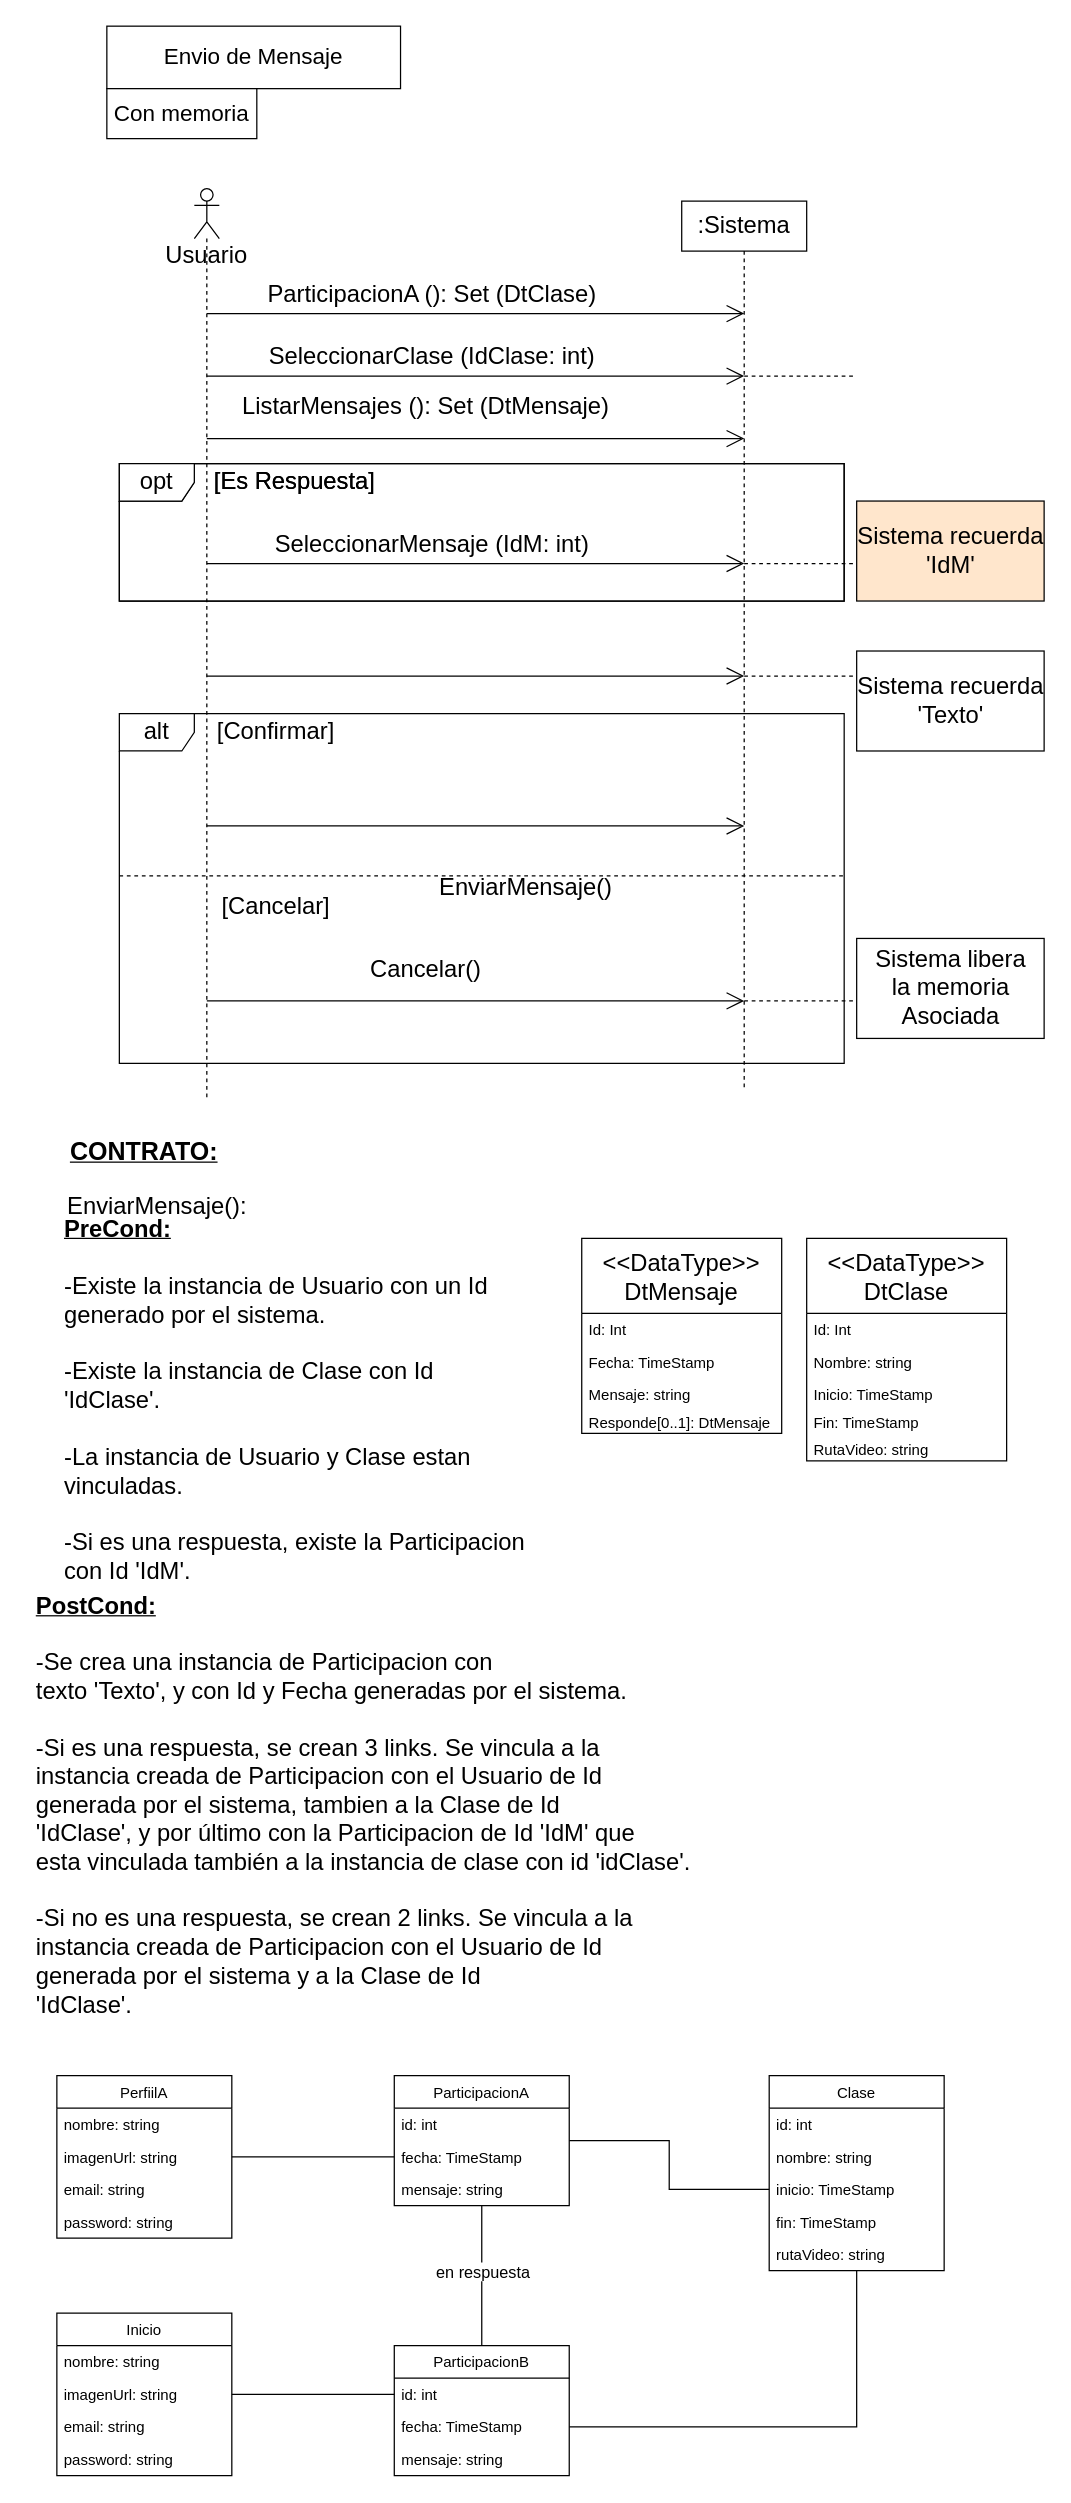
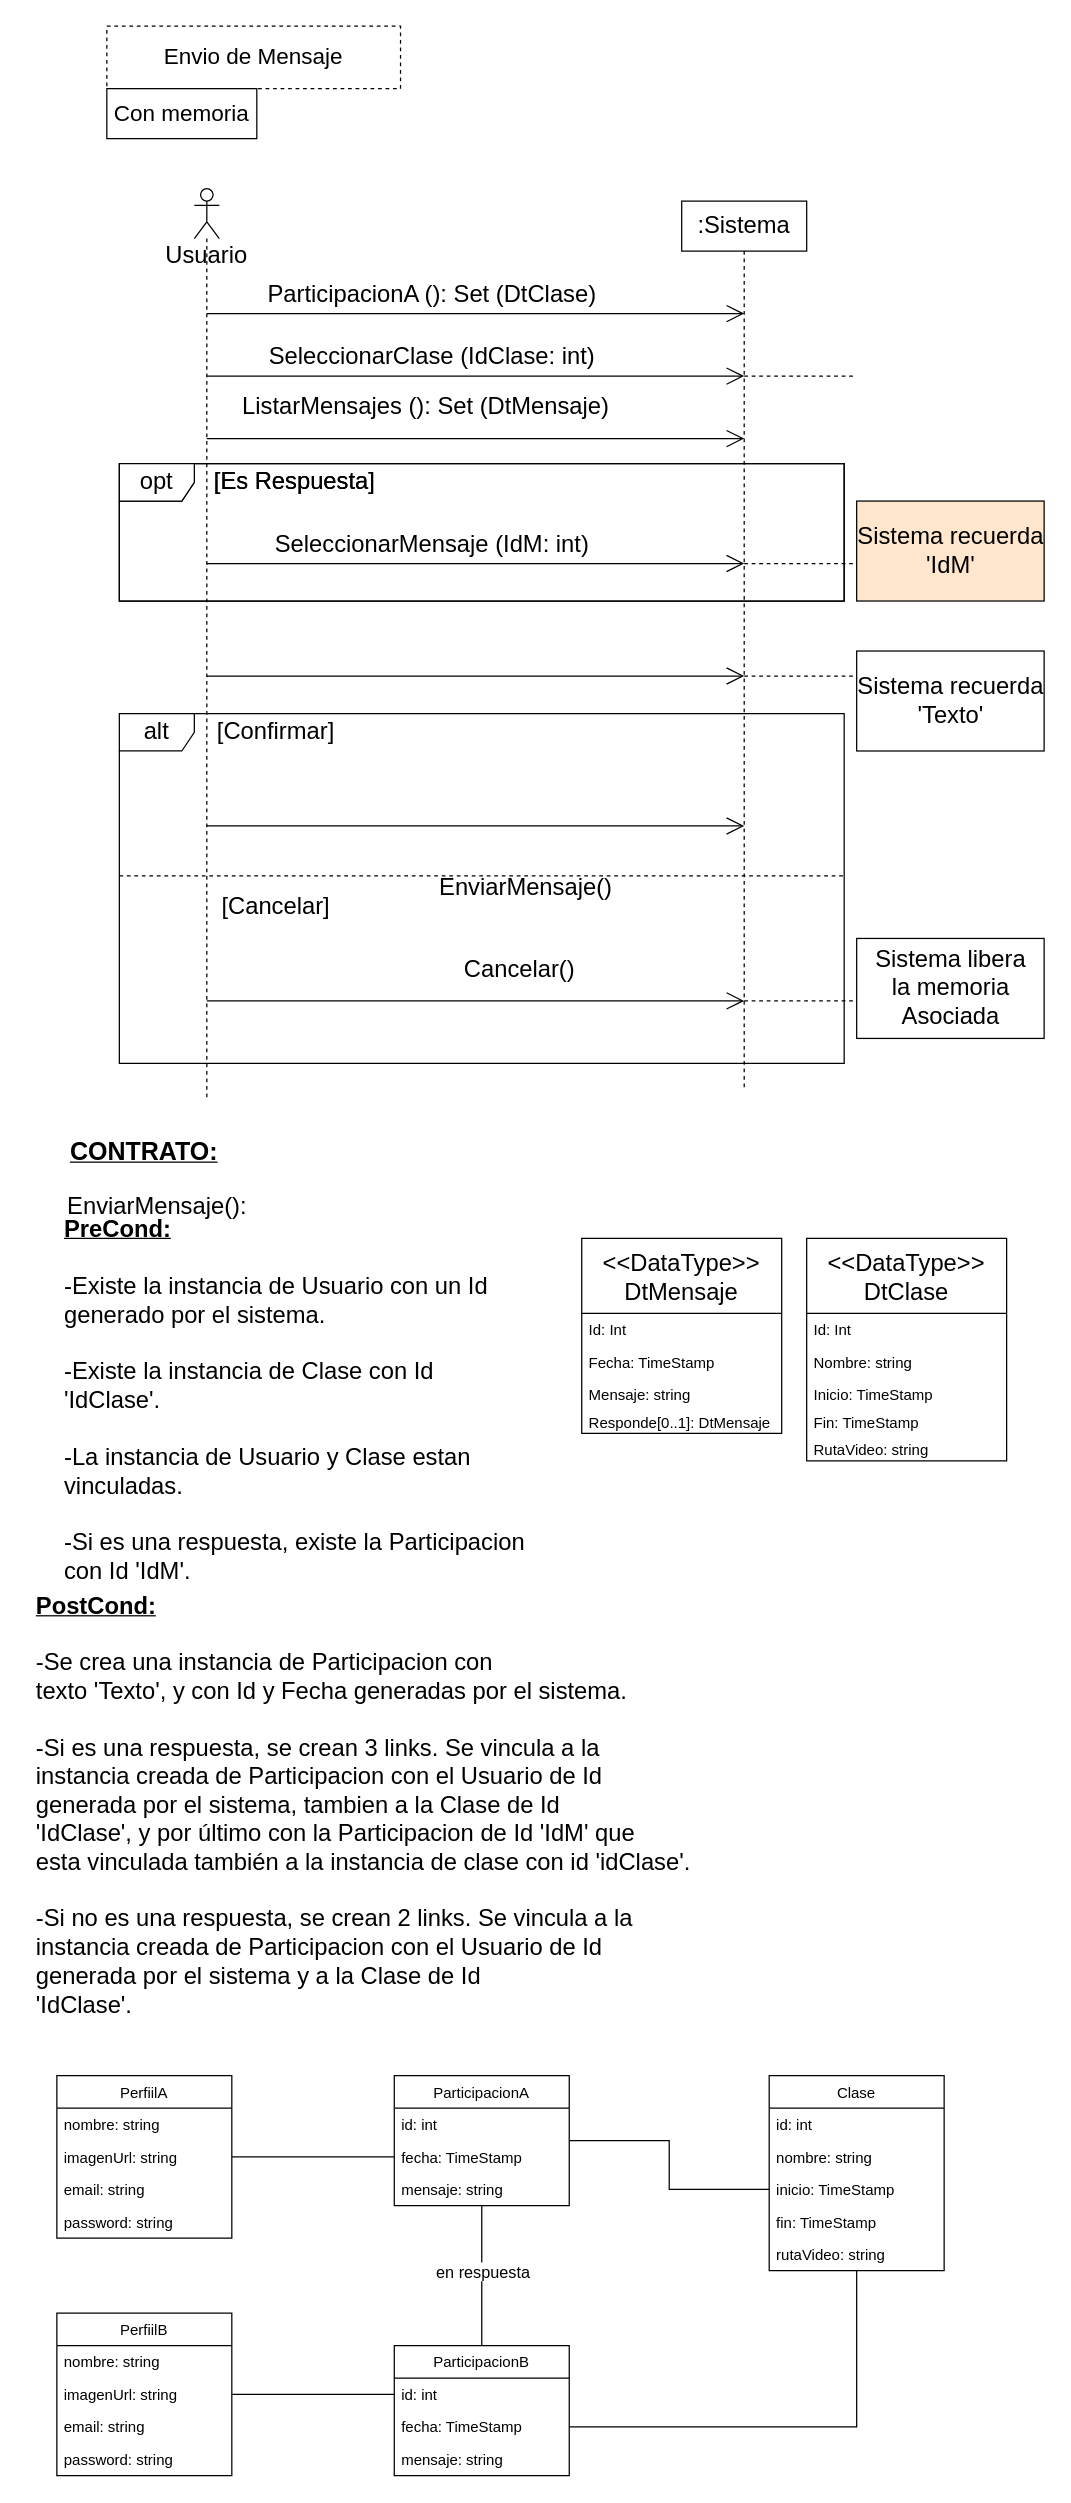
(254, 57) -> (254, 57)
(426, 969) -> (519, 969)
(144, 2330) -> (144, 2330)
